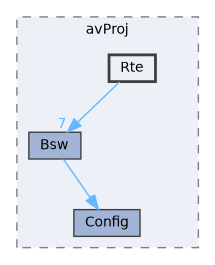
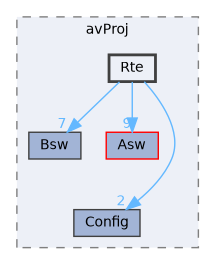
none -> (132, 146)
(77, 179) -> (175, 143)
